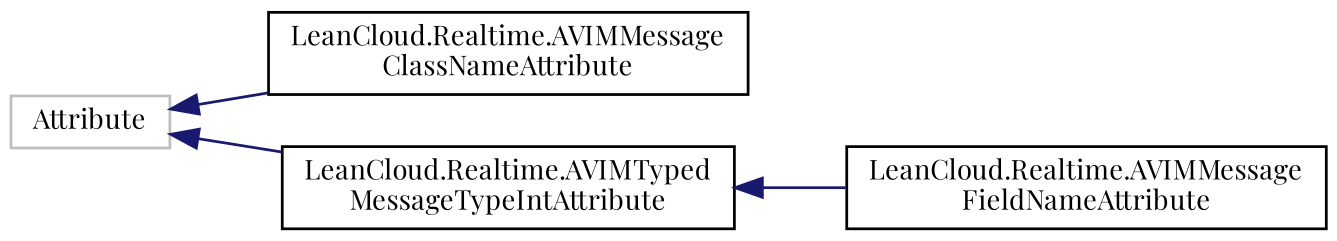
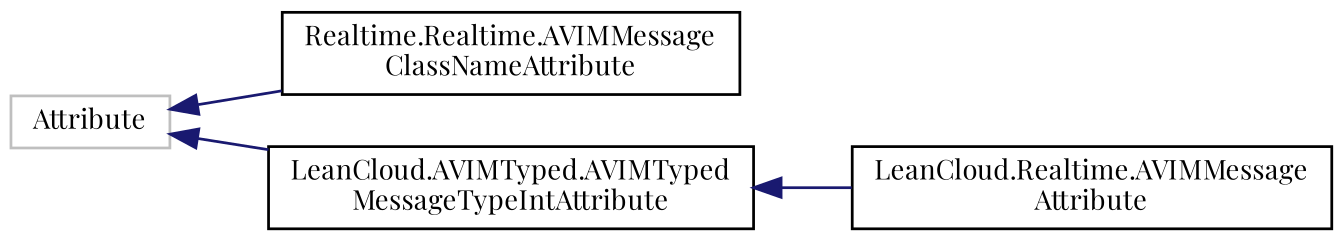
(508, 53) -> (511, 53)
(508, 188) -> (511, 188)
(1087, 188) -> (1092, 188)
